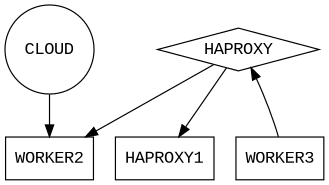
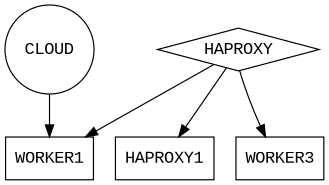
(268, 108) -> (249, 99)
(50, 158) -> (50, 158)
